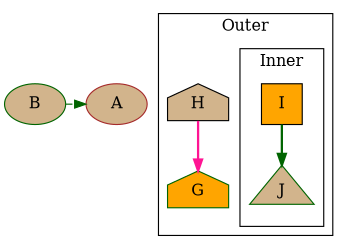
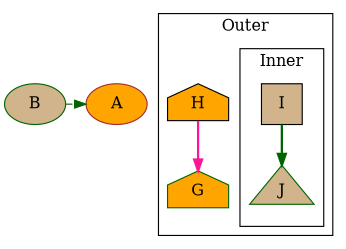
(117, 104) -> (117, 104)
(198, 104) -> (198, 104)
(282, 104) -> (282, 104)
